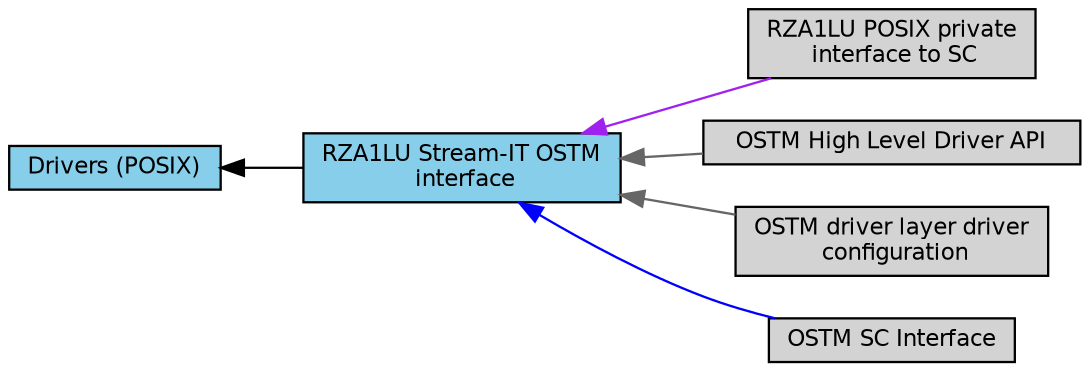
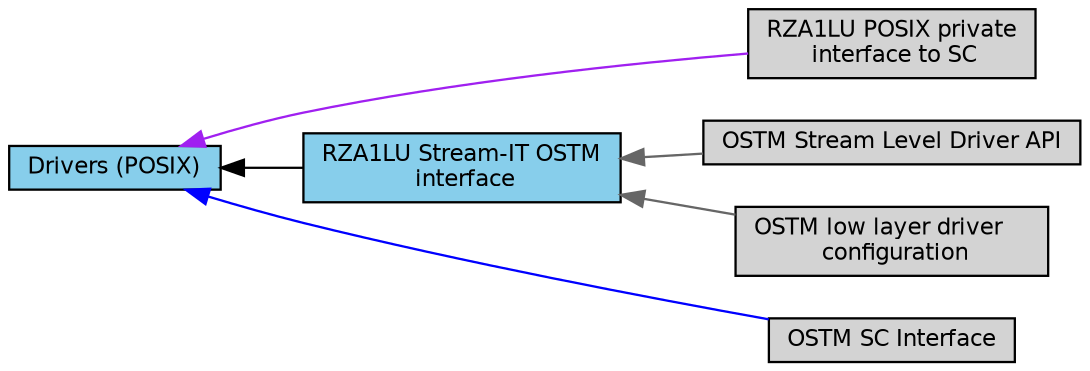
(688, 102) -> (474, 84)
(892, 143) -> (892, 143)
(892, 241) -> (892, 241)
(653, 275) -> (487, 265)
